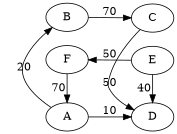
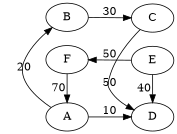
(110, 12) -> (110, 12)
